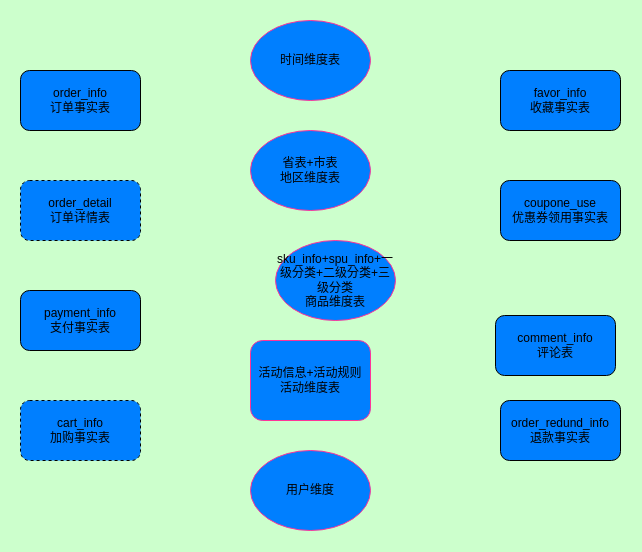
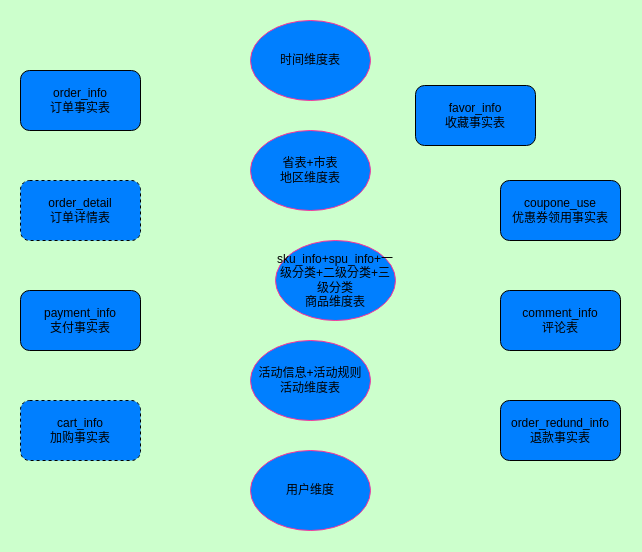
(561, 101) -> (476, 116)
(556, 346) -> (561, 321)
(311, 381) -> (311, 381)
